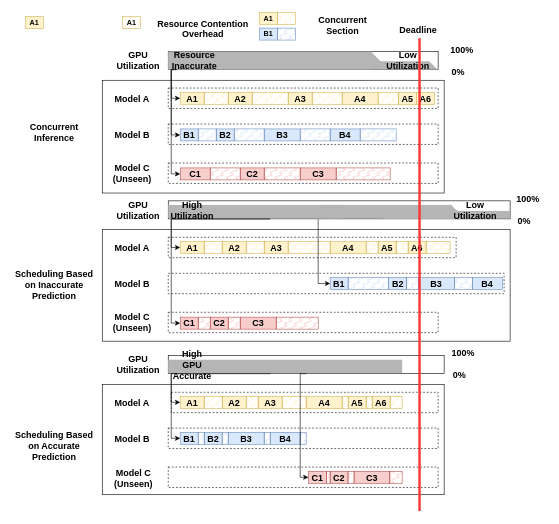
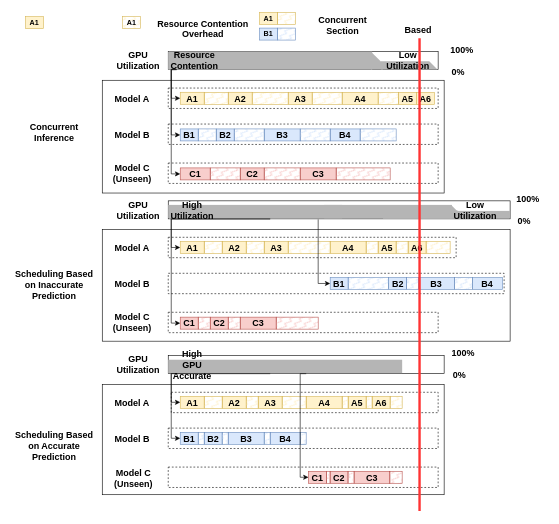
(419, 30) -> (419, 30)
(195, 60) -> (195, 60)
